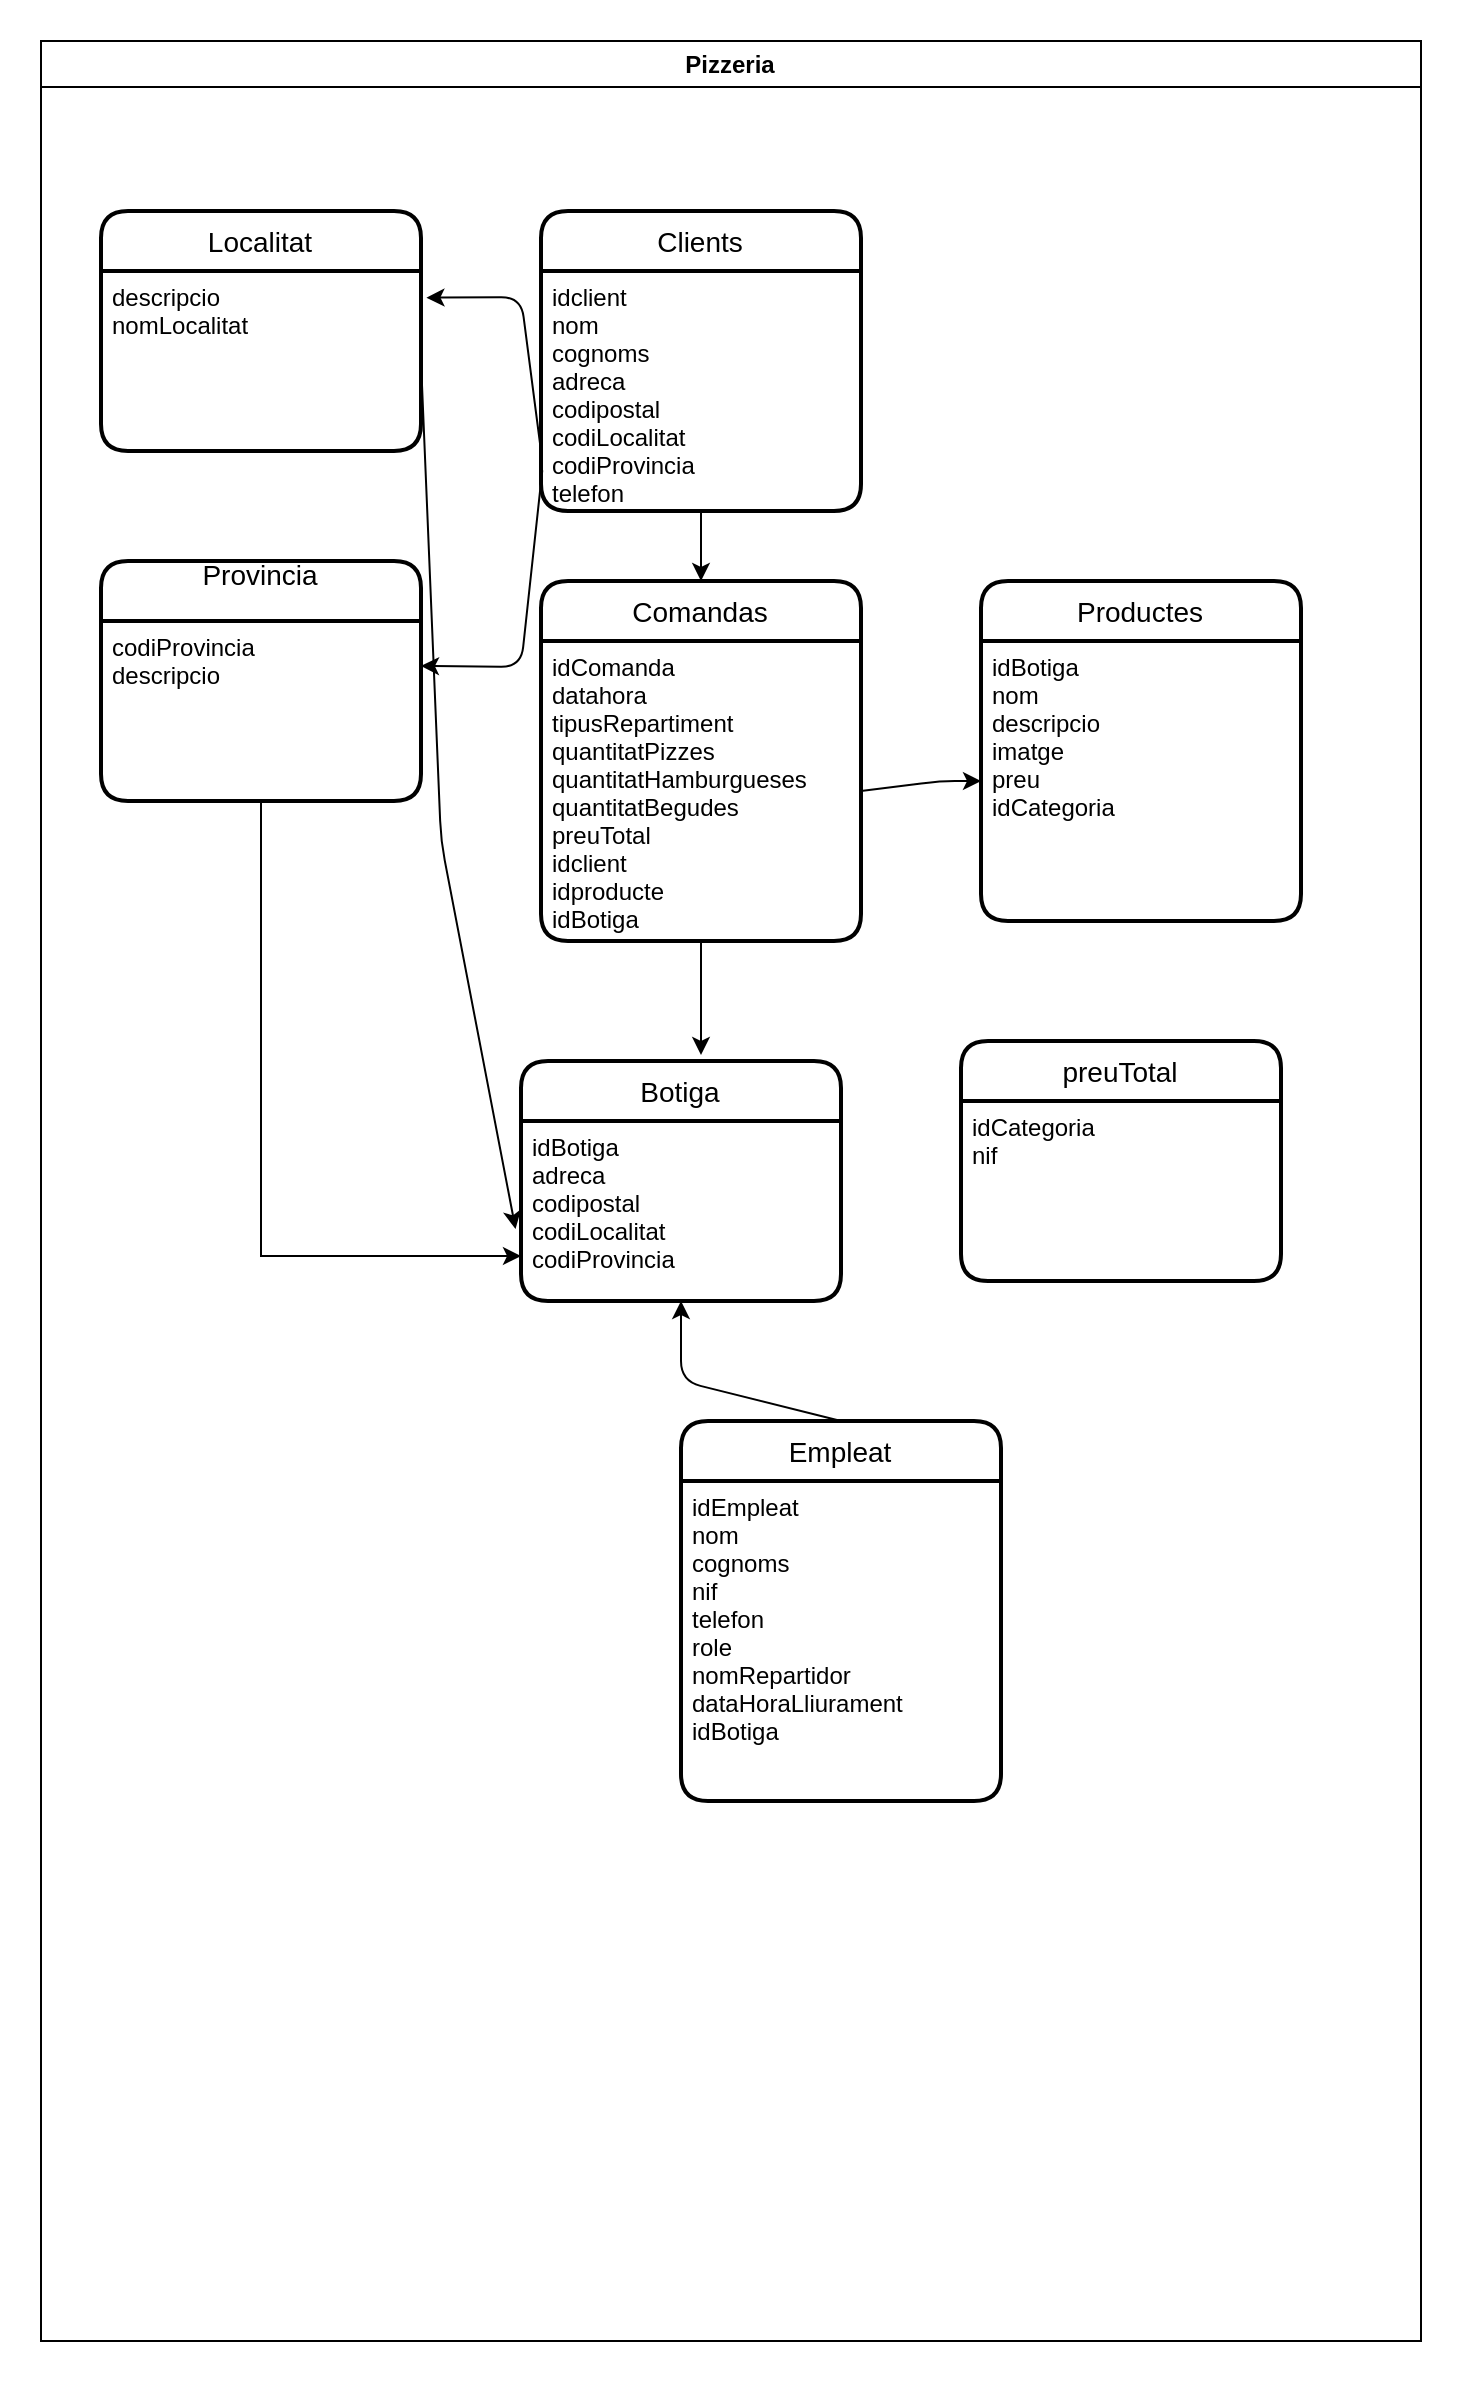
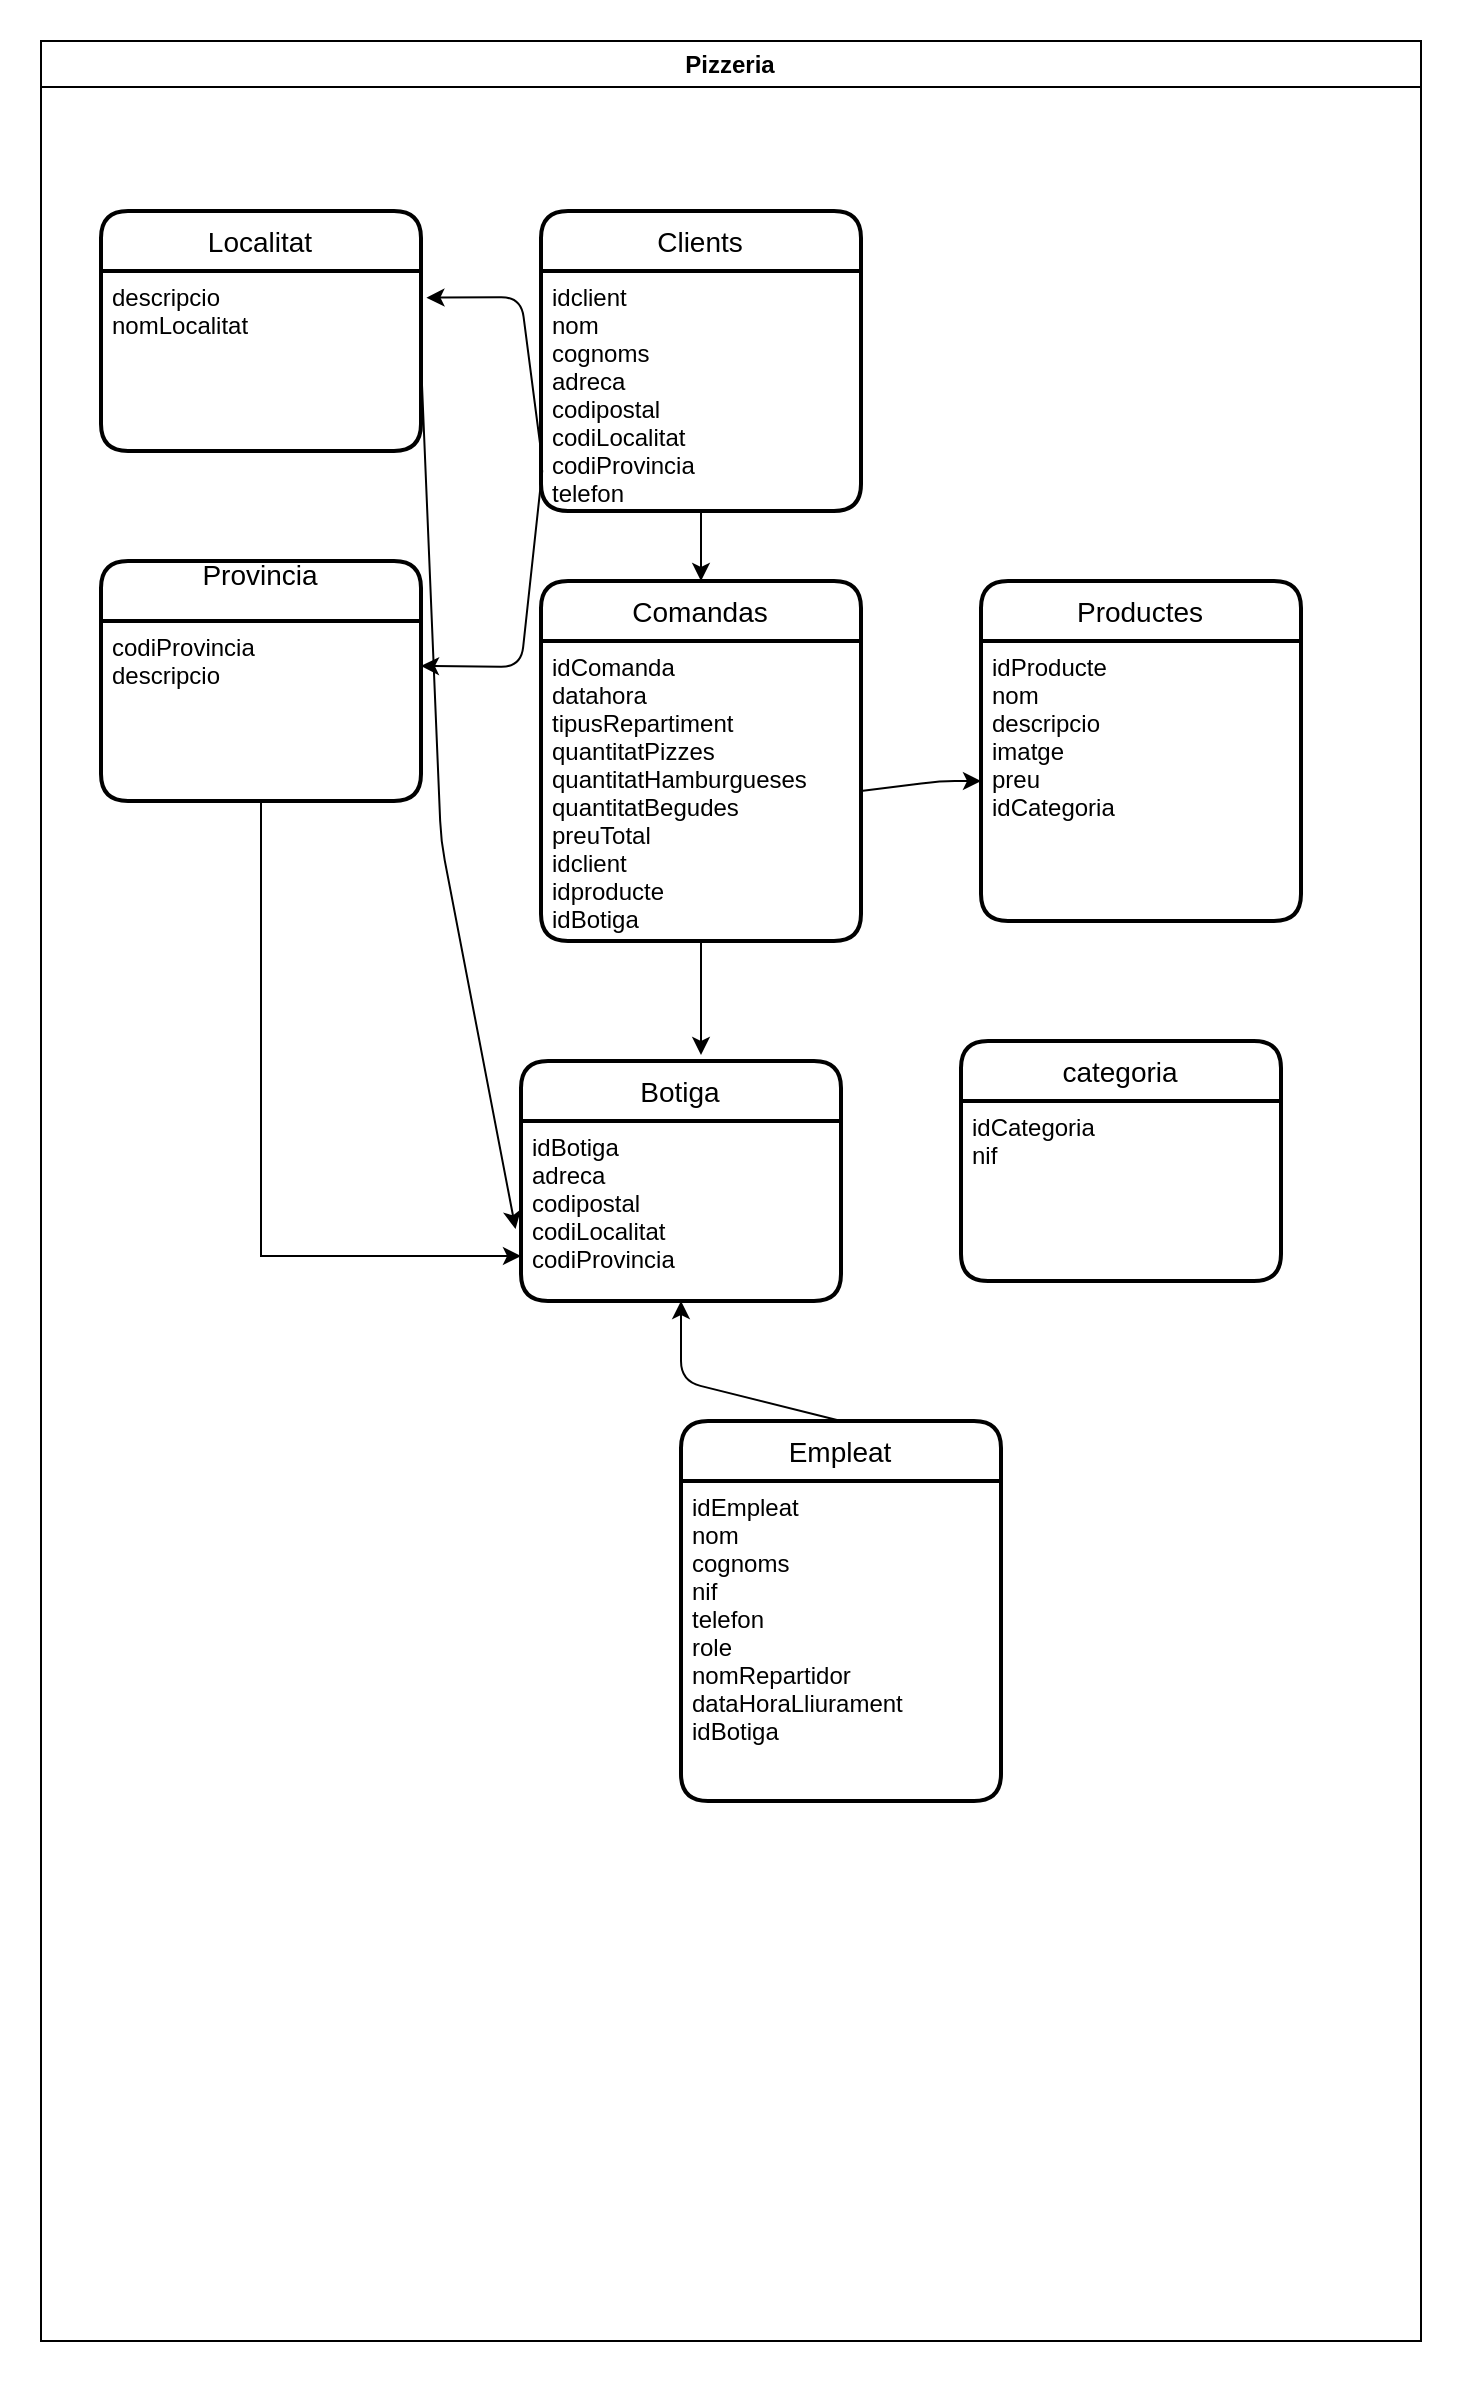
(1040, 668) -> (1056, 668)
(1120, 1073) -> (1120, 1073)
